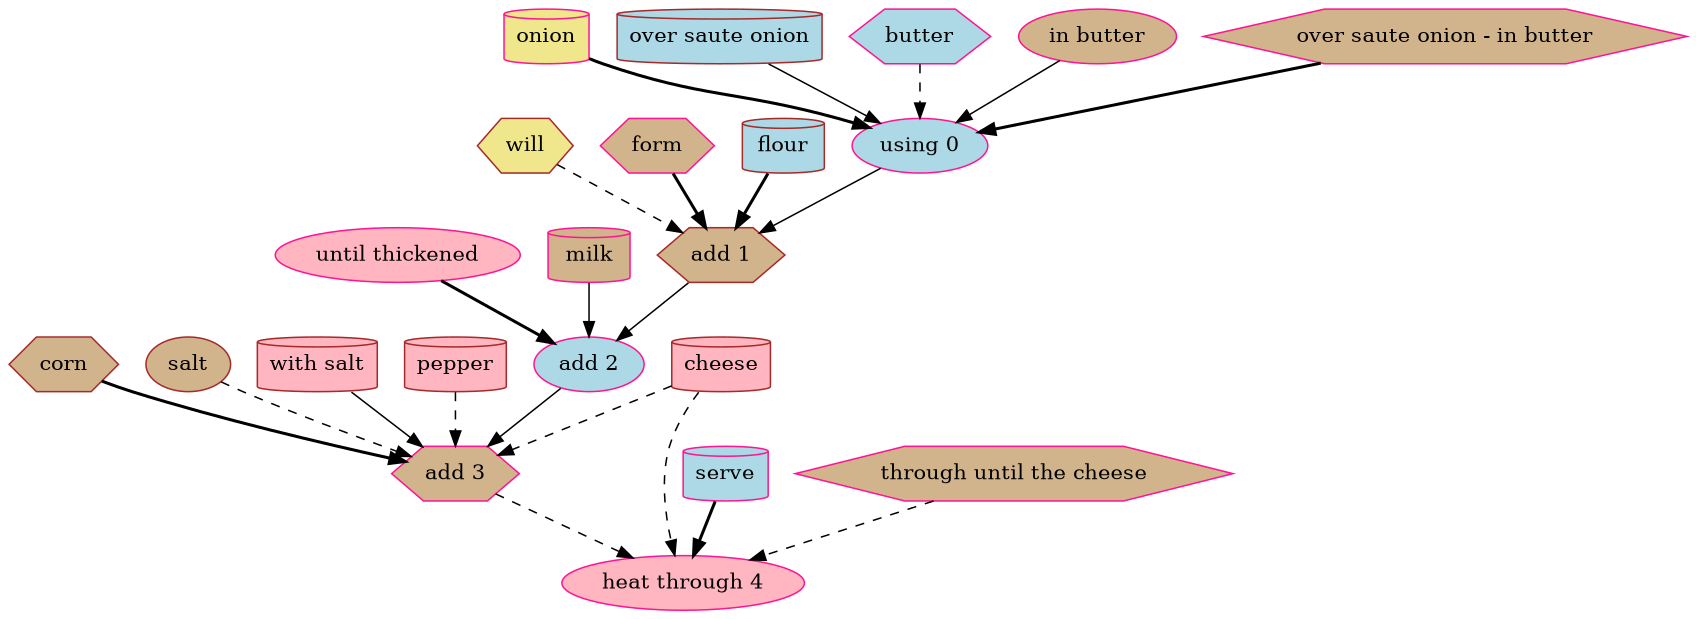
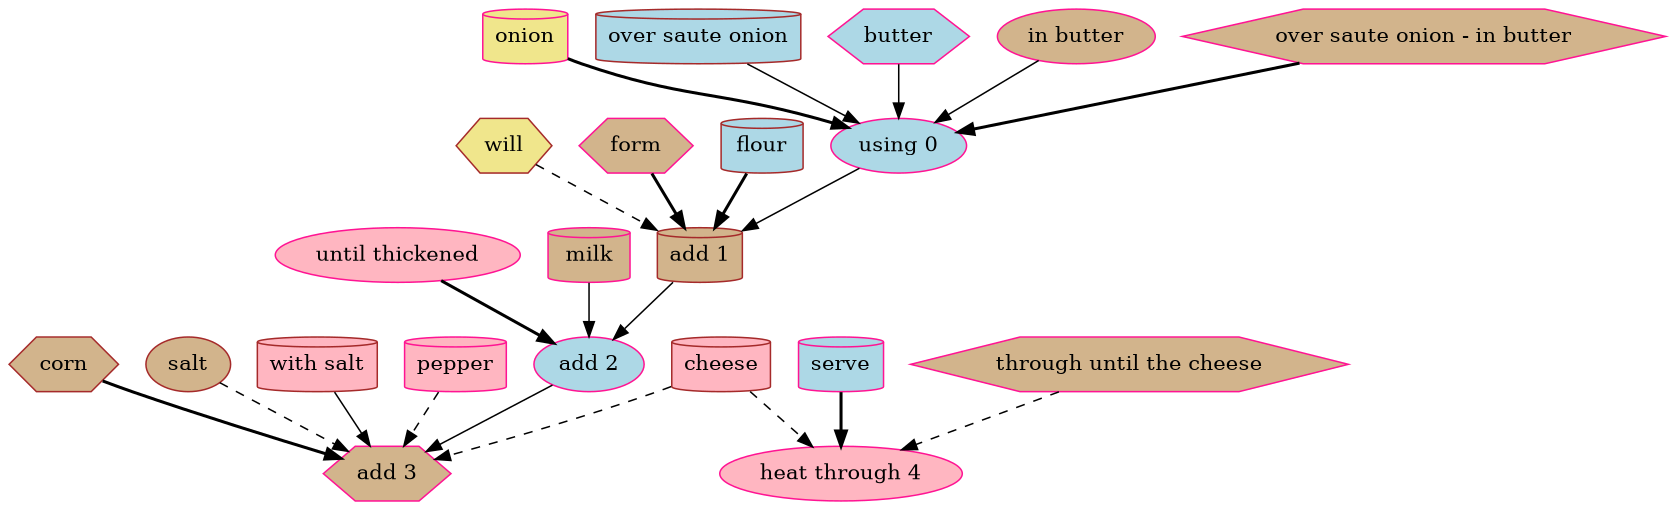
(920, 84) -> (899, 84)
(721, 255) -> (700, 255)
(455, 364) -> (455, 364)
(557, 523) -> none
